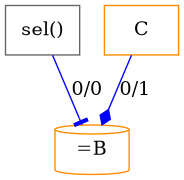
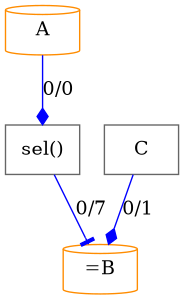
none -> (43, 30)
(141, 30) -> (141, 150)
(87, 90) -> (91, 209)
